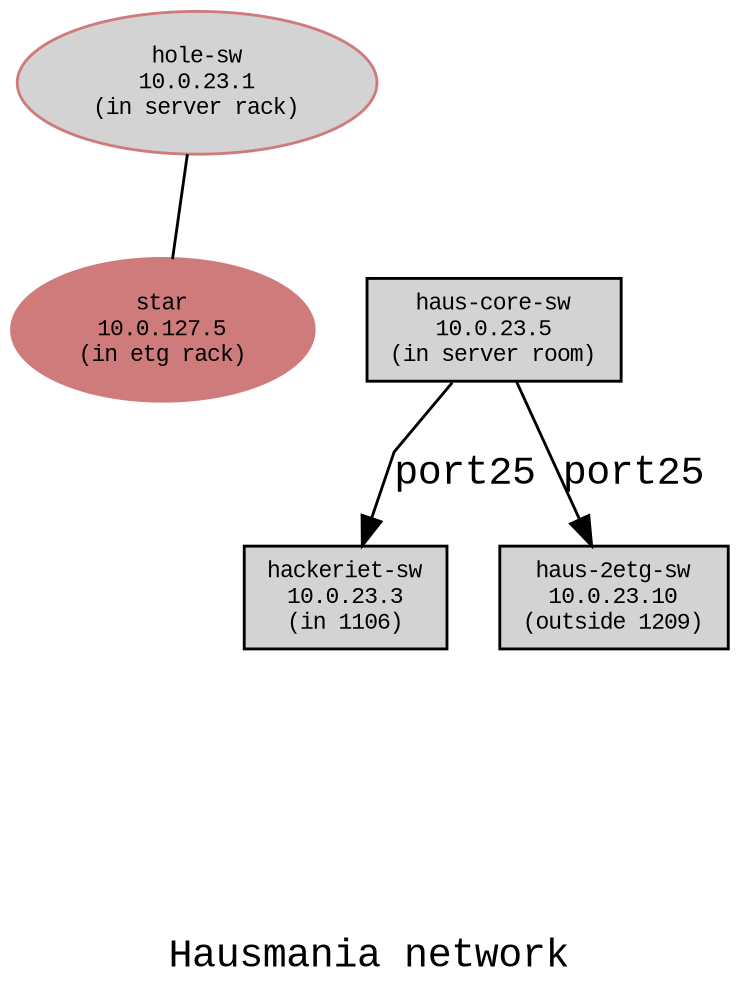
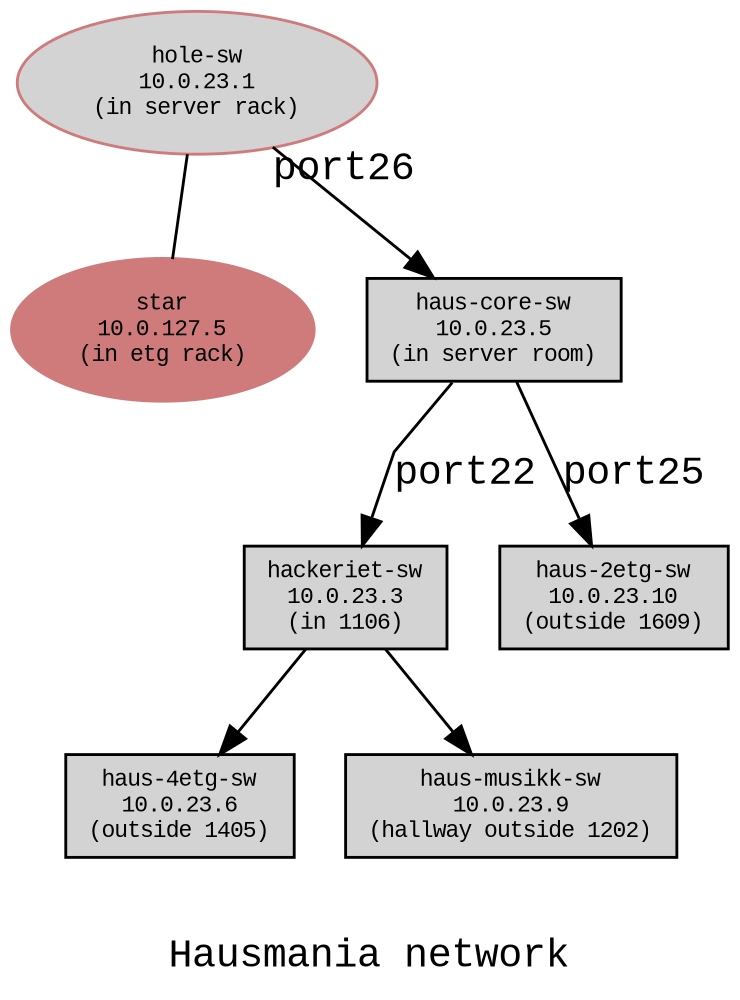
none -> (342, 203)
(466, 473) -> (466, 473)
(614, 598) -> (614, 598)
none -> (180, 806)
none -> (511, 806)
